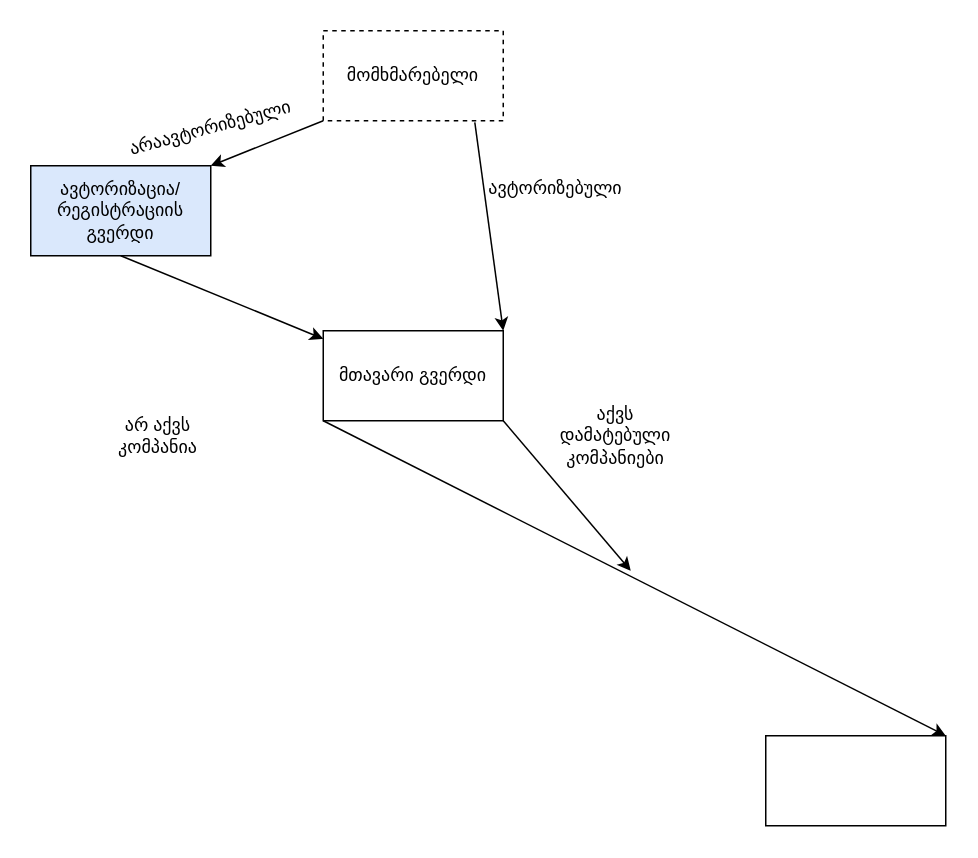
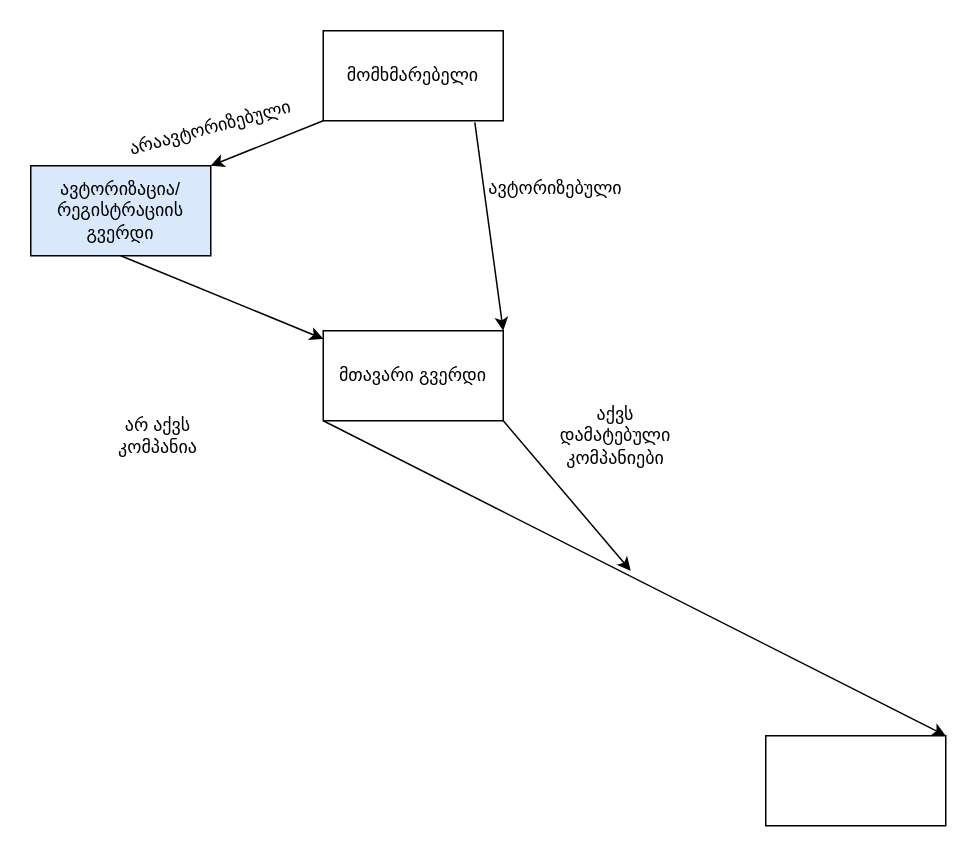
(413, 76) -> (413, 76)
